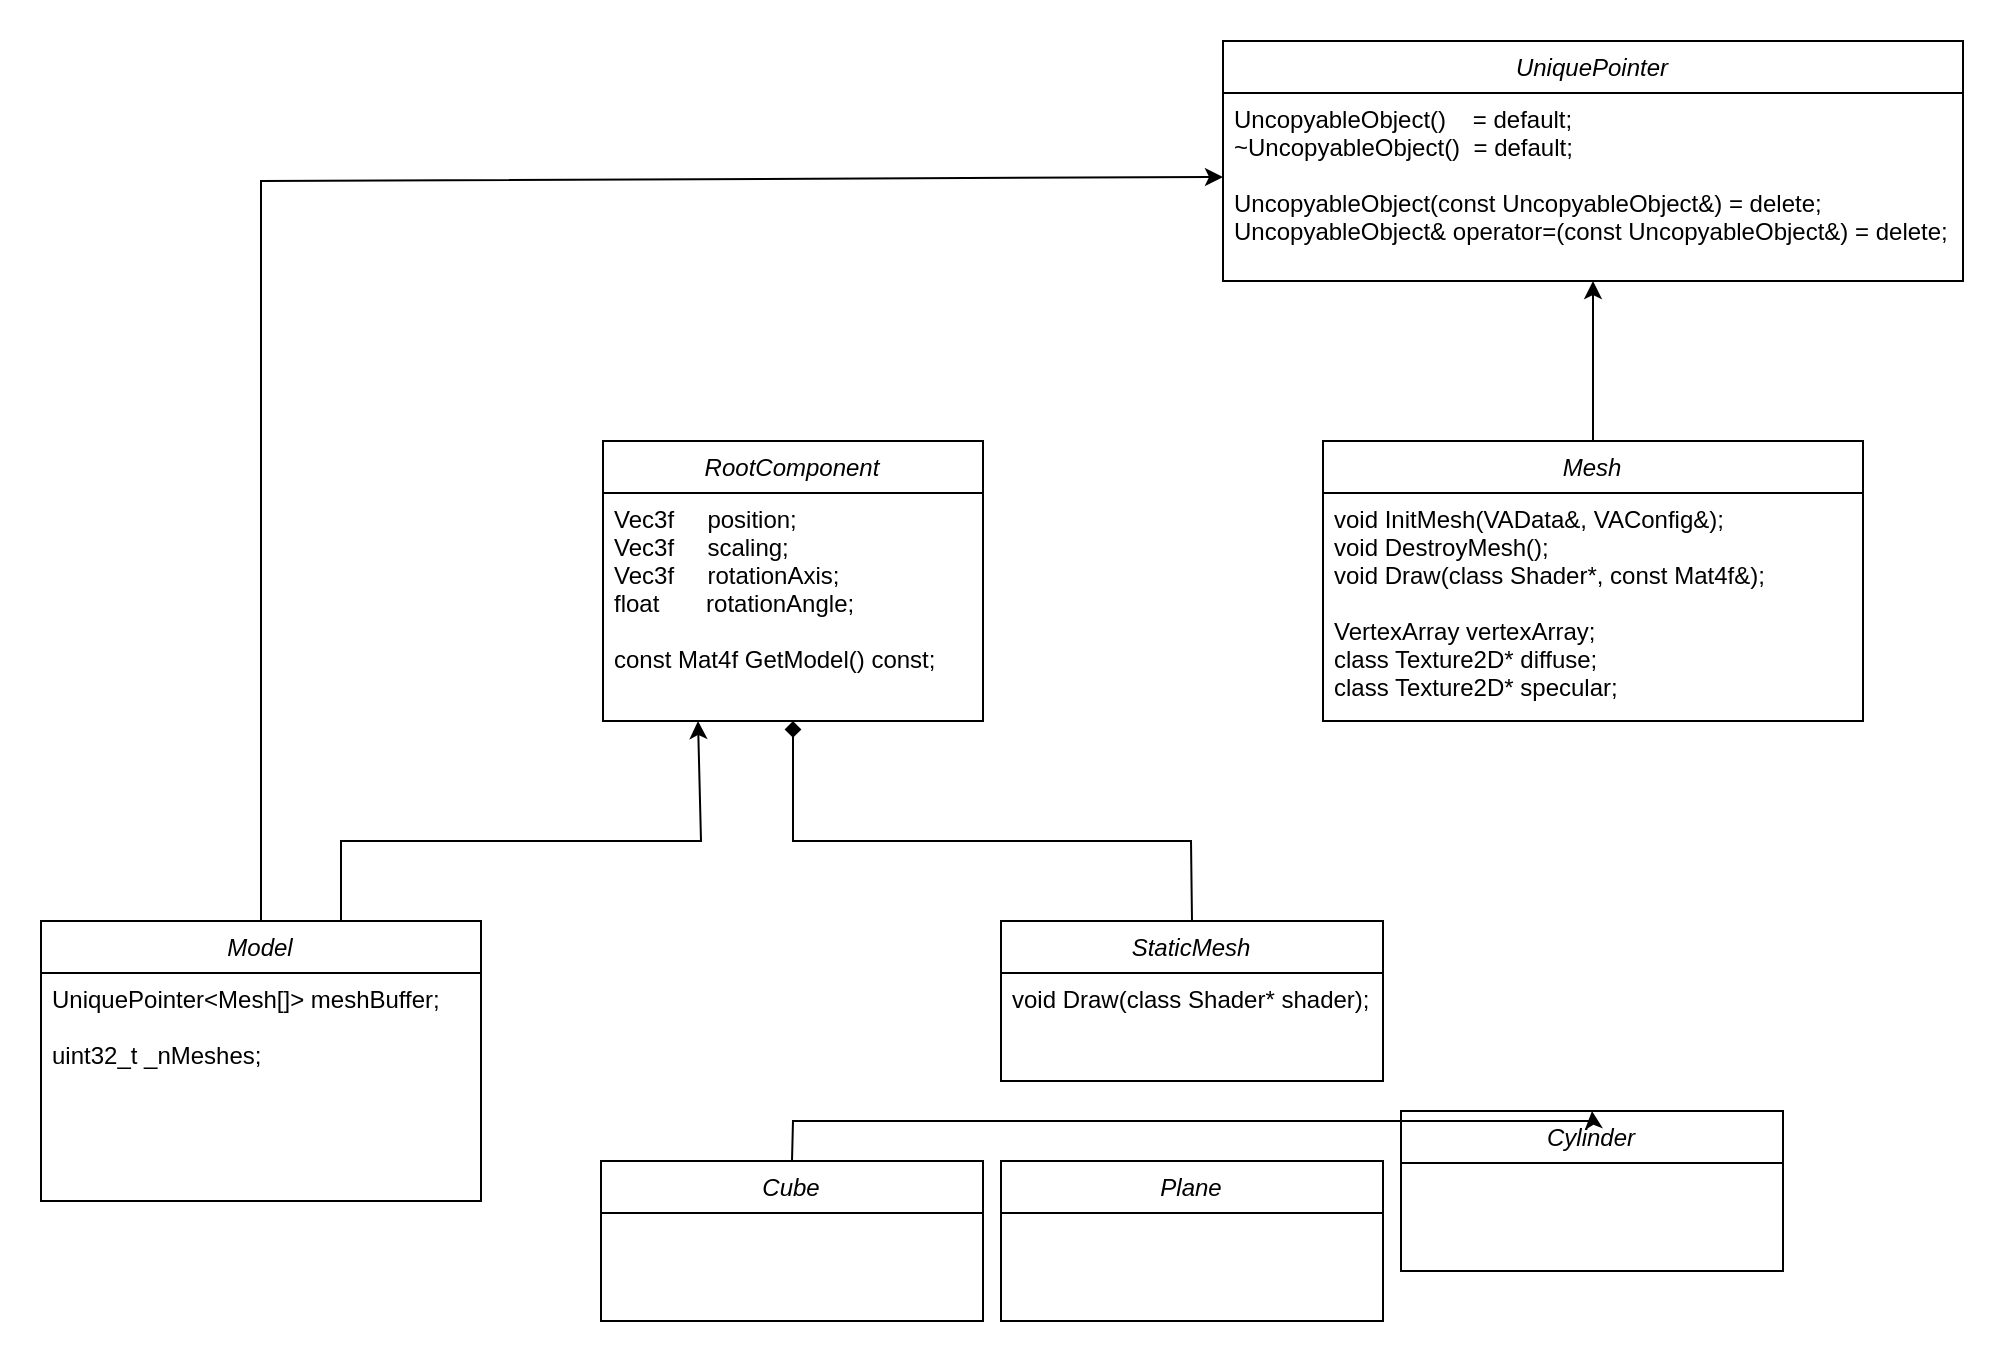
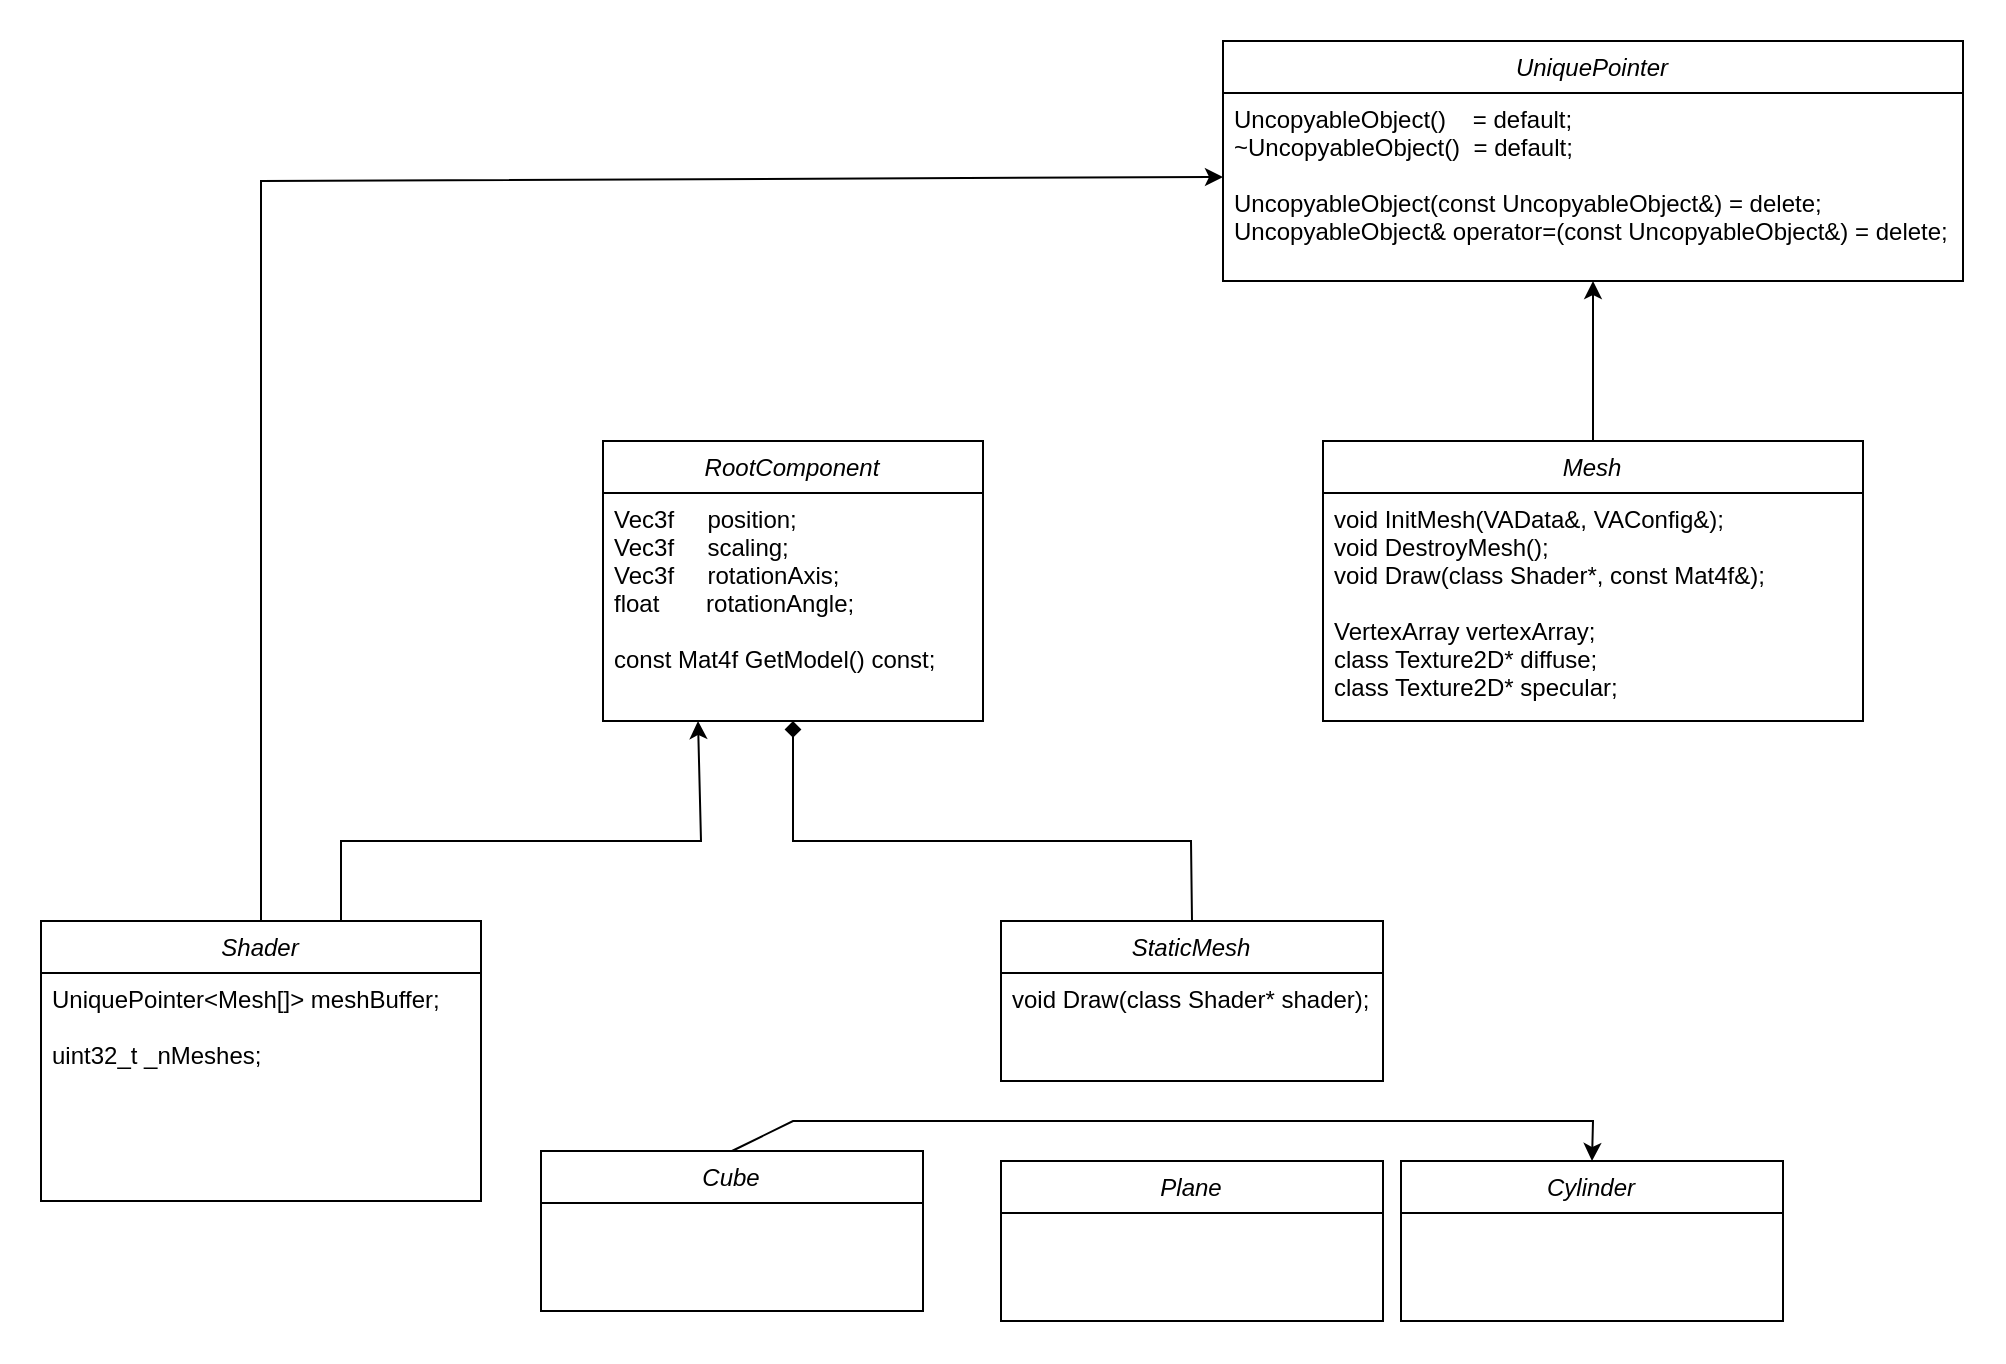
(260, 948) -> (260, 948)
(1592, 1191) -> (1592, 1241)
(792, 1241) -> (732, 1231)
